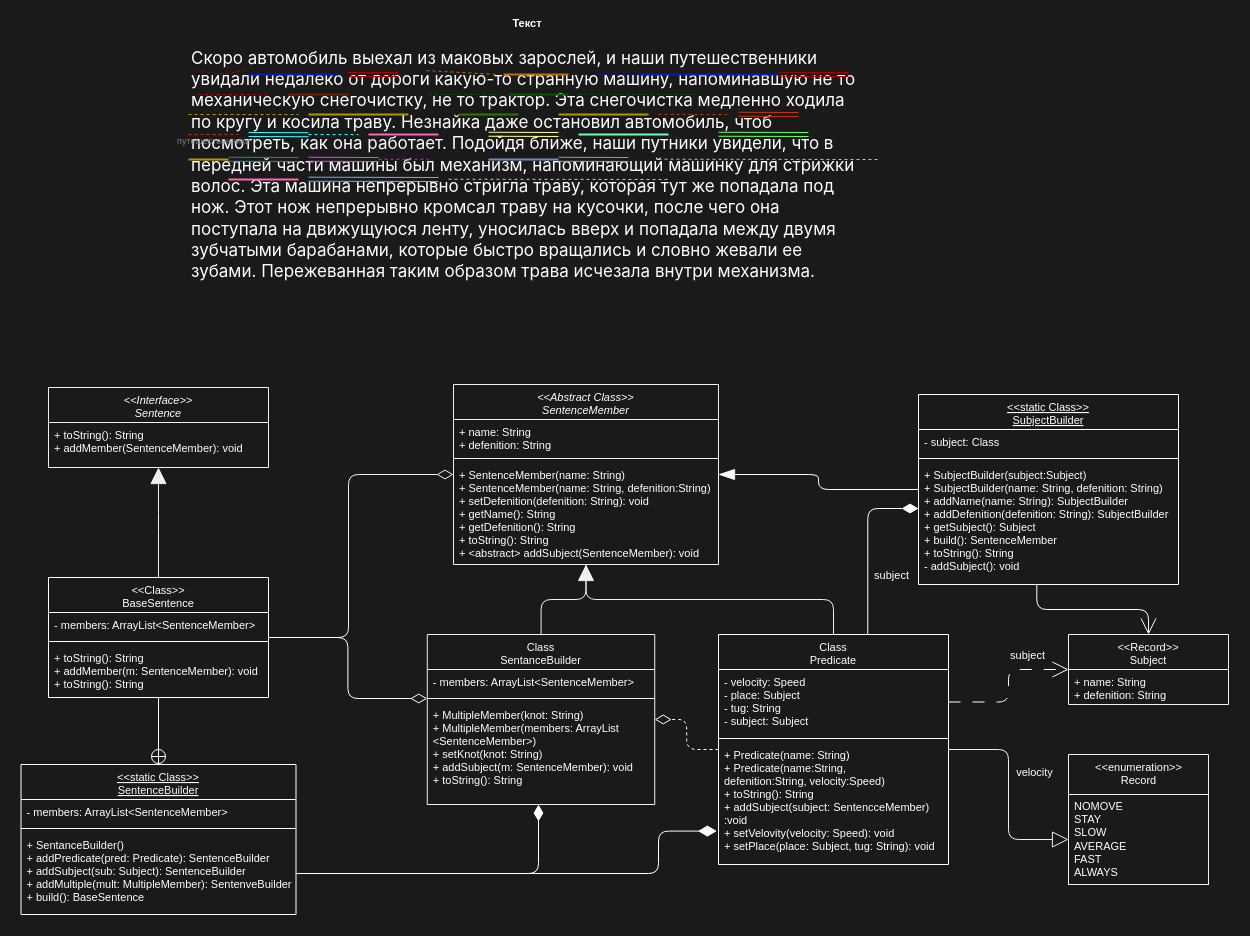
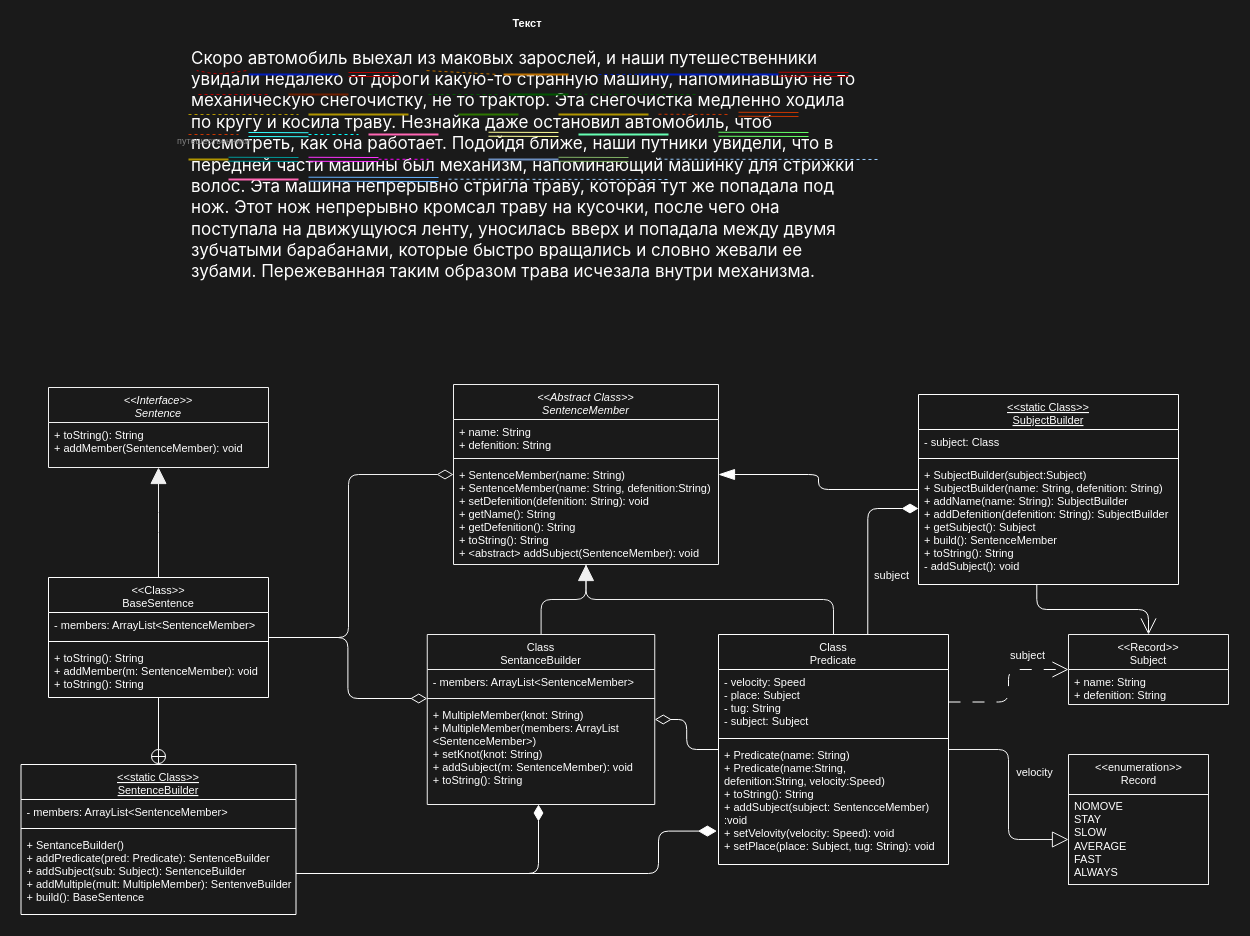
(687, 743) -> (687, 743)
